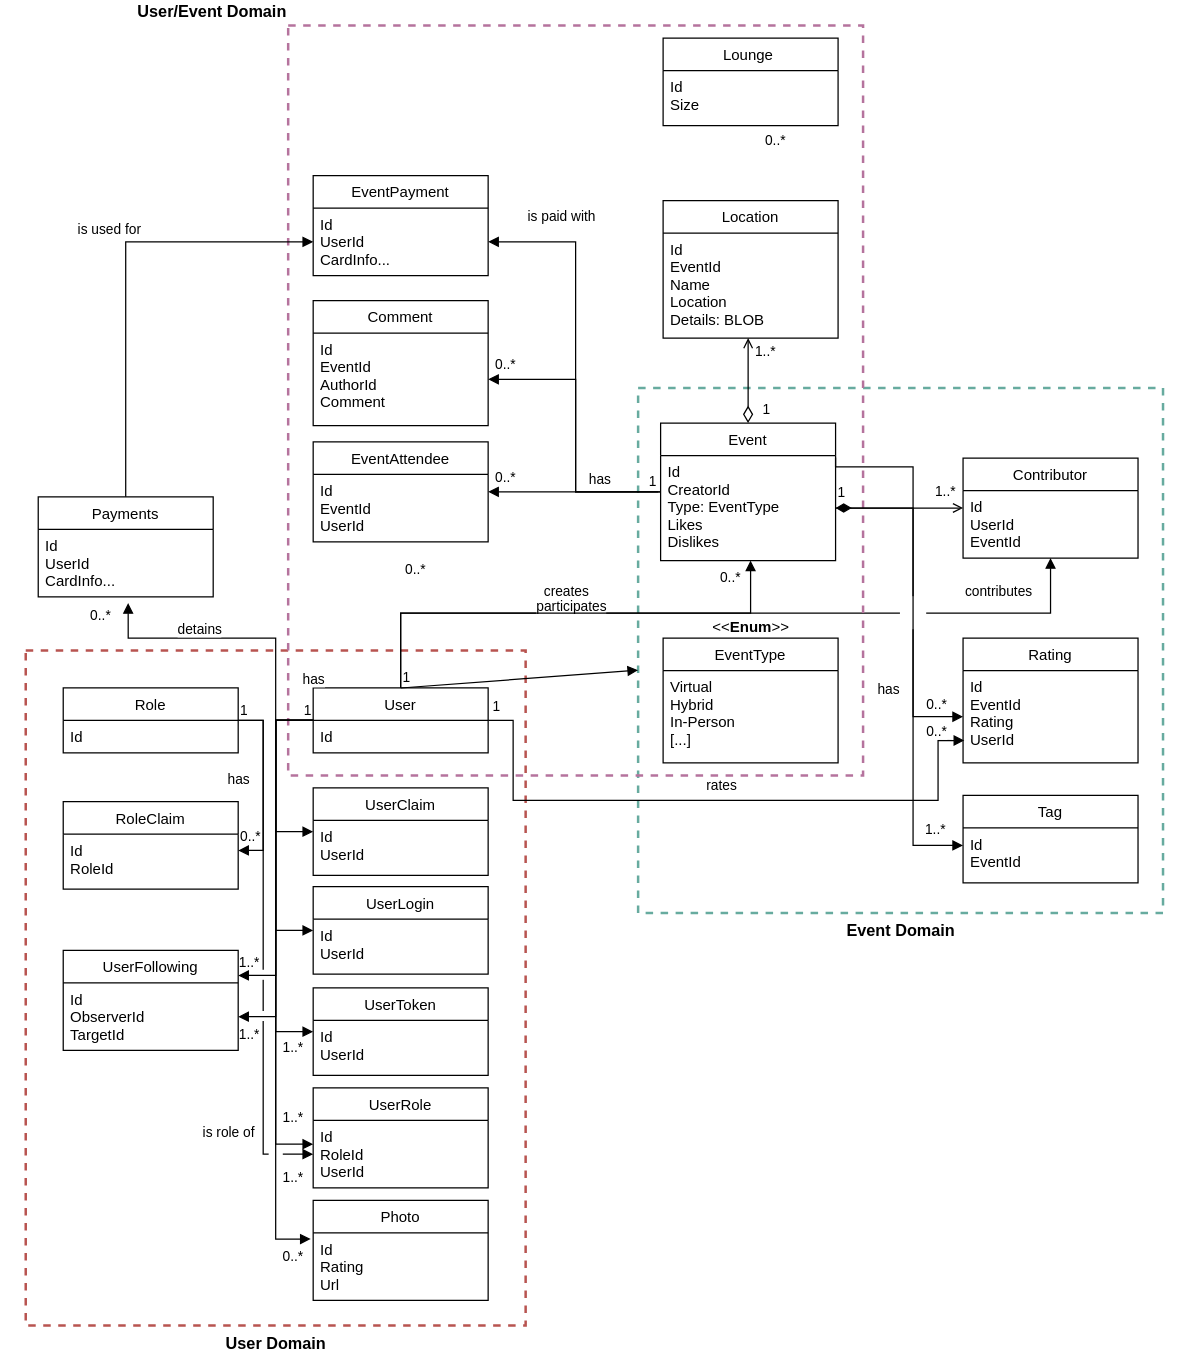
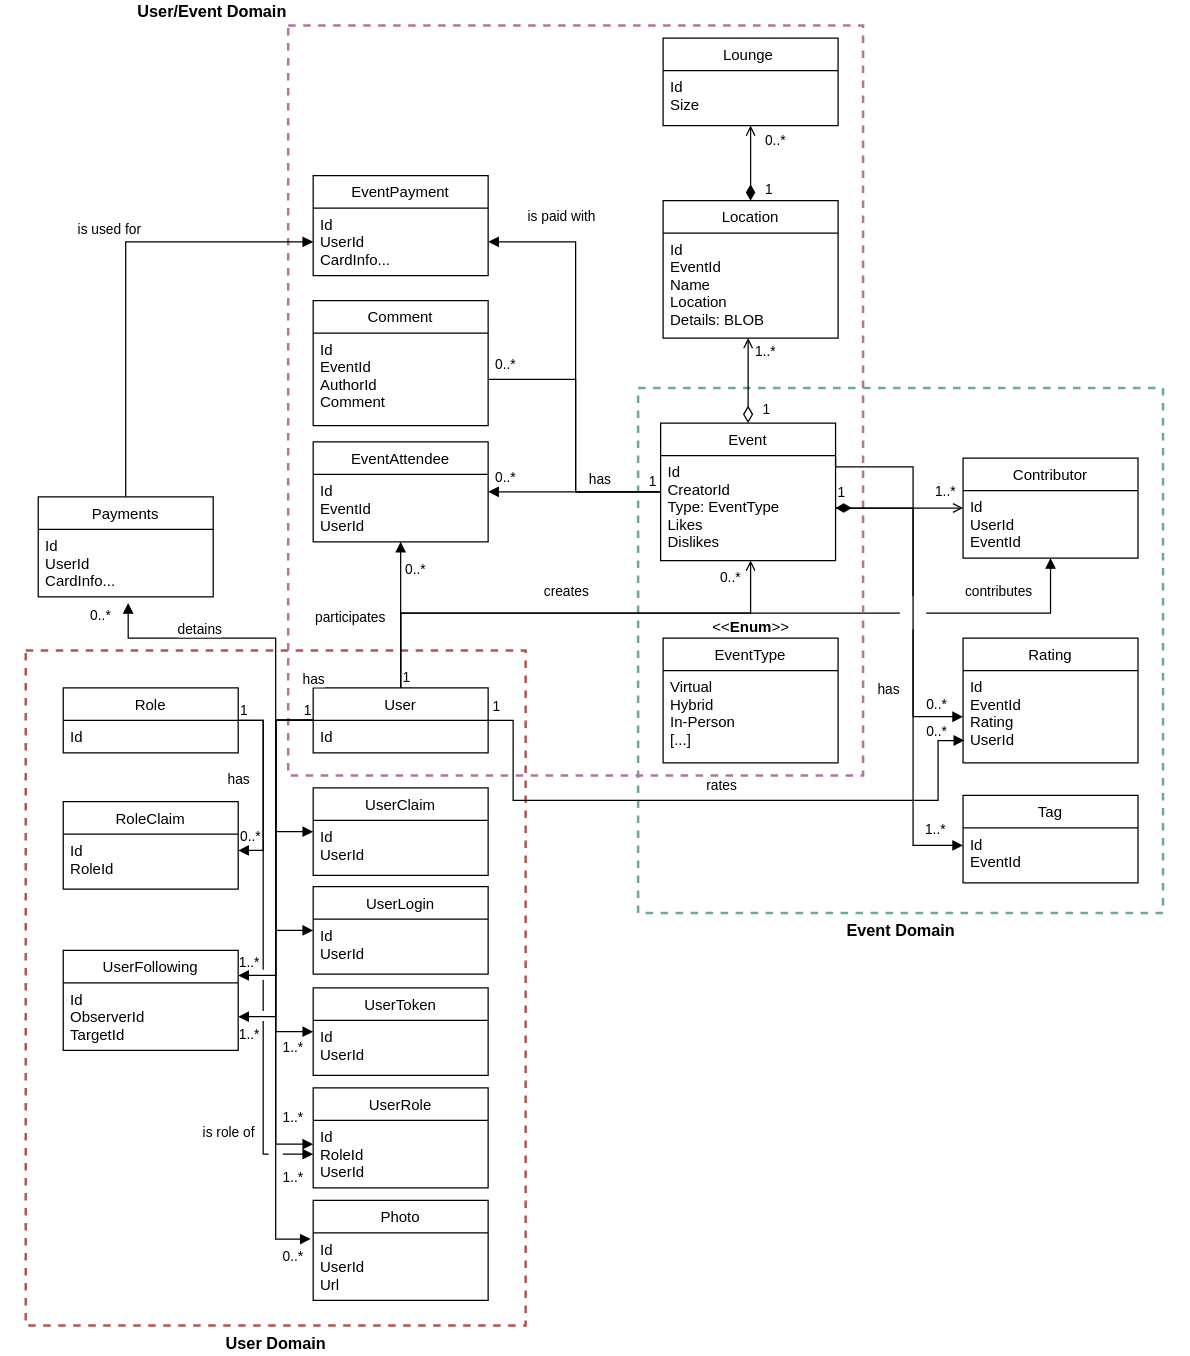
none -> (751, 158)
(499, 379) -> (494, 379)
(751, 572) -> (751, 567)
(523, 679) -> (401, 582)
(328, 1250) -> (328, 1250)
